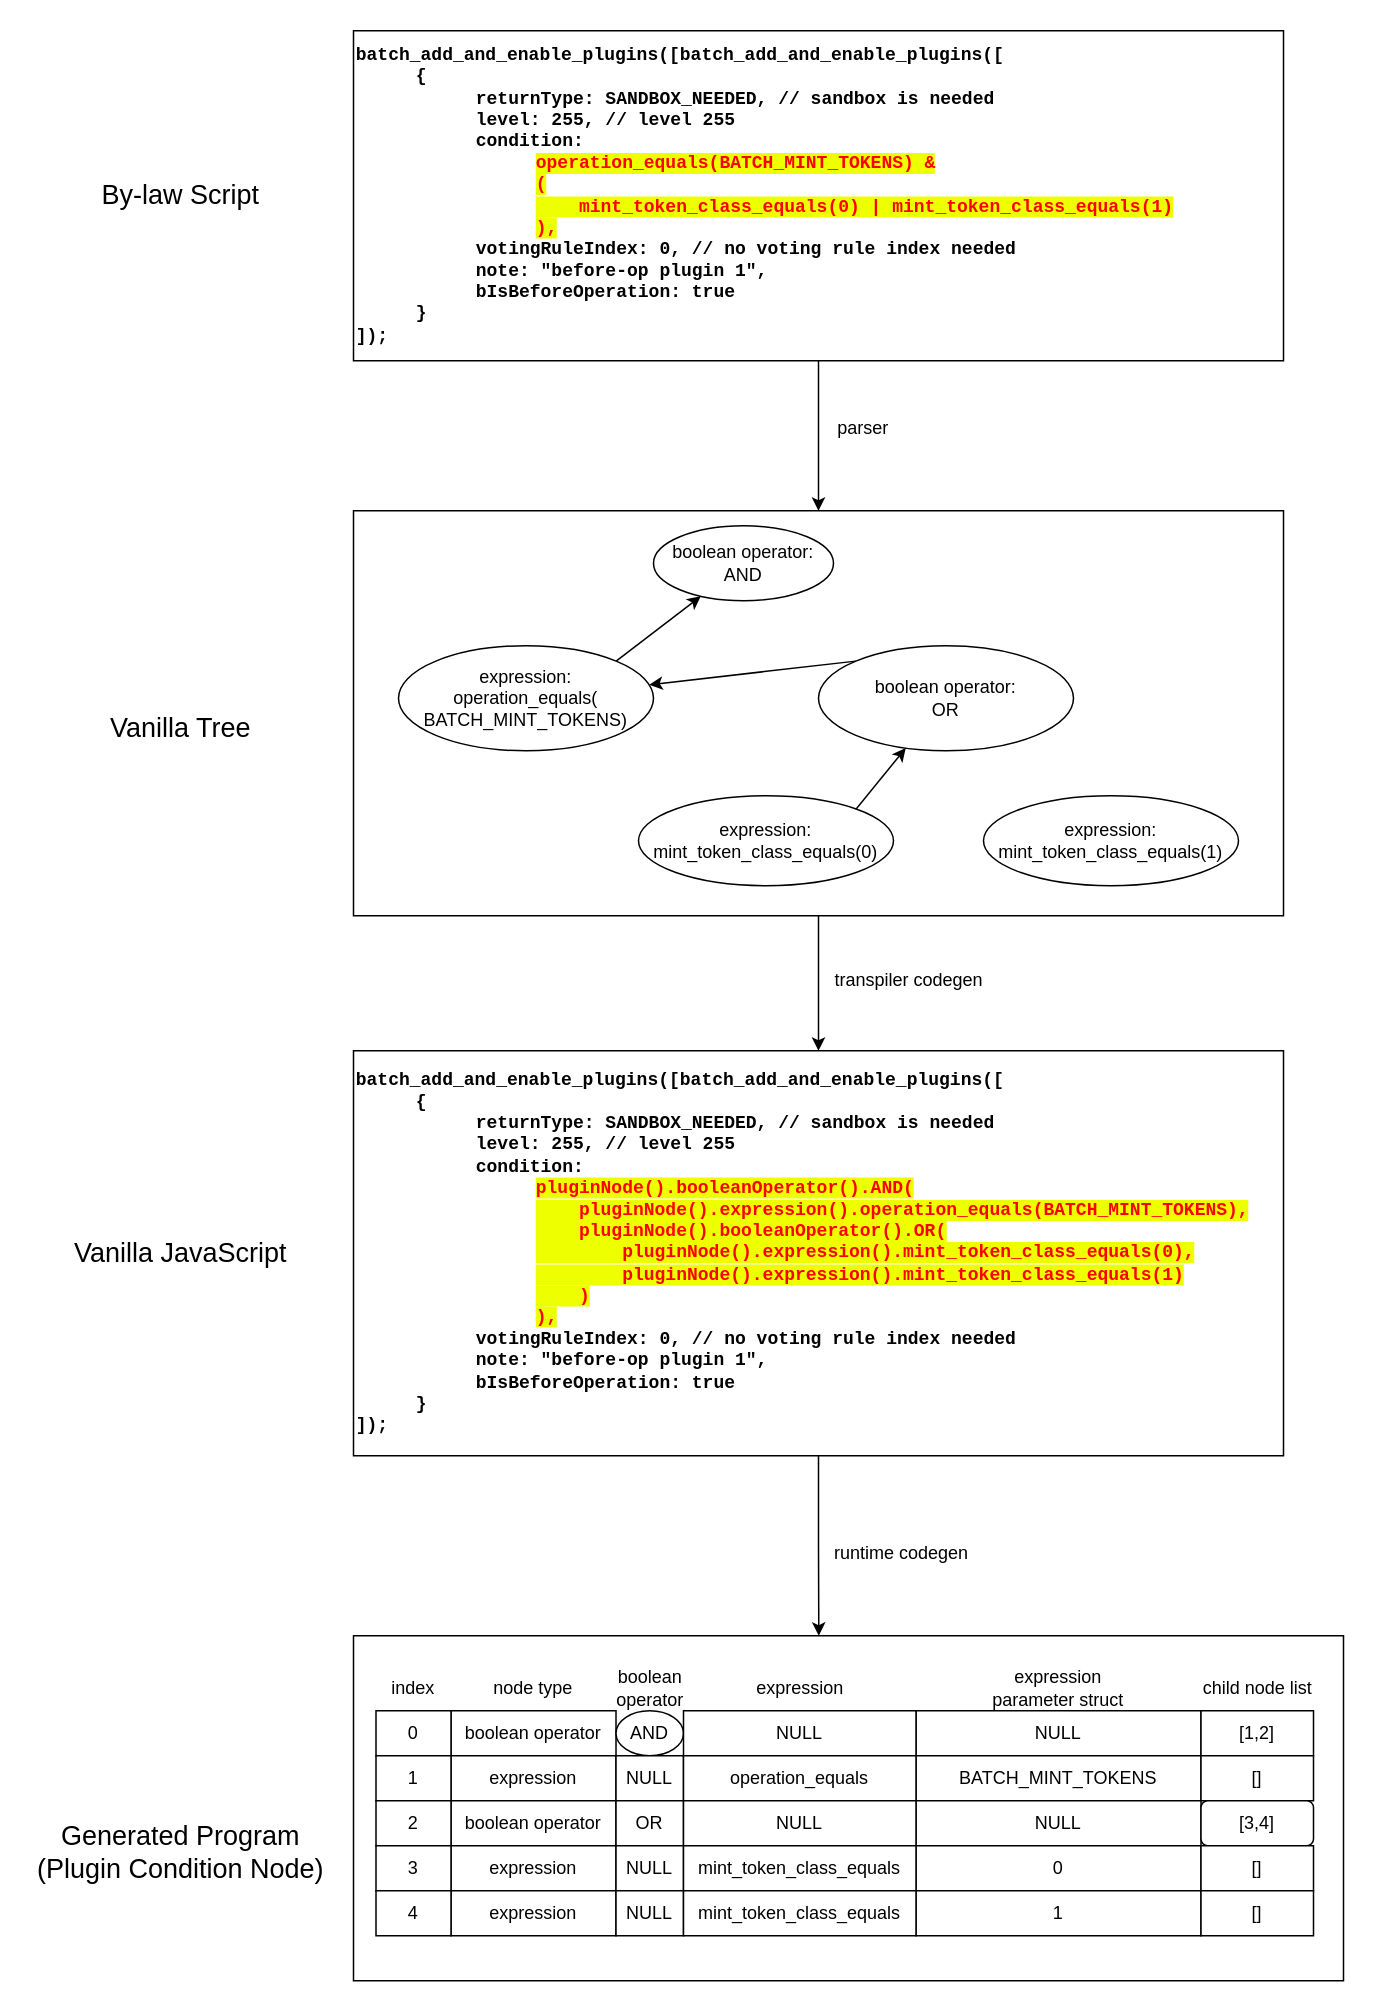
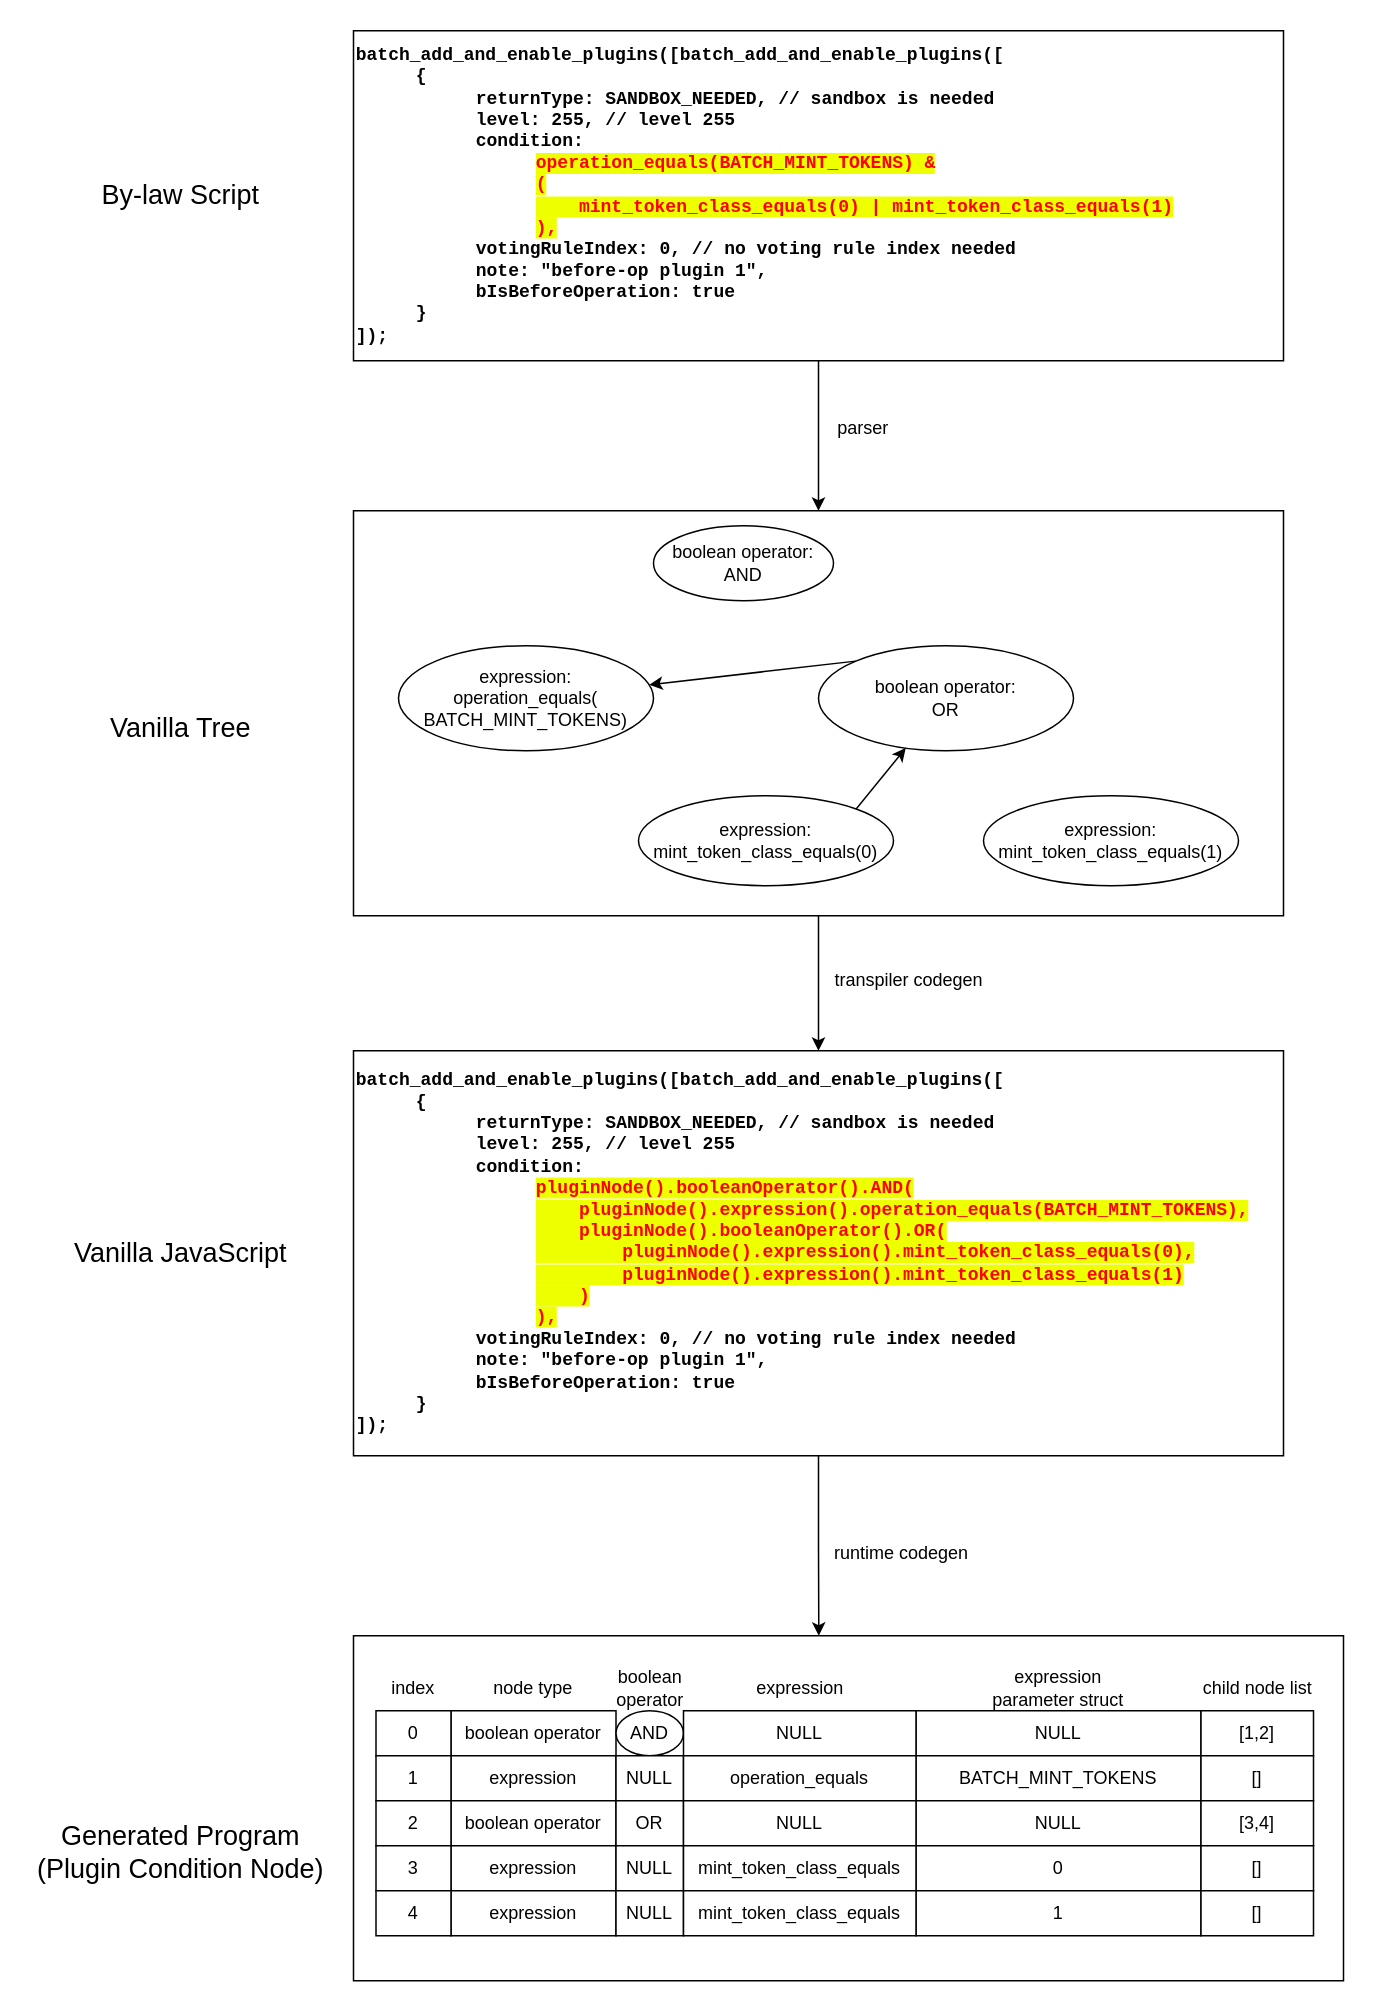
(654, 632) -> none
(1257, 1823) -> (1257, 1823)
